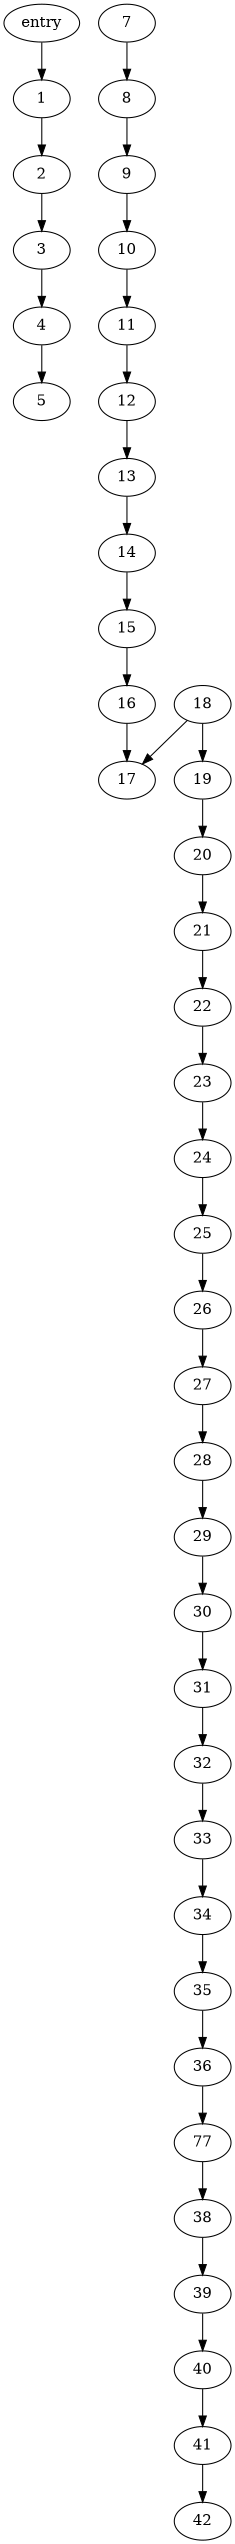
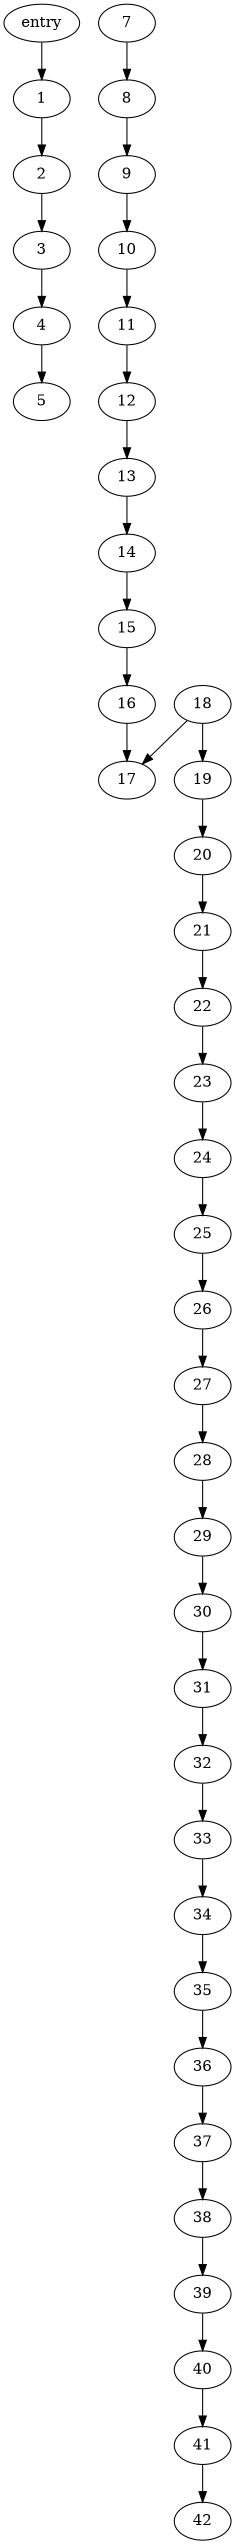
(203, 2143) -> (203, 2143)
